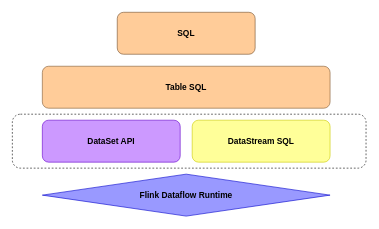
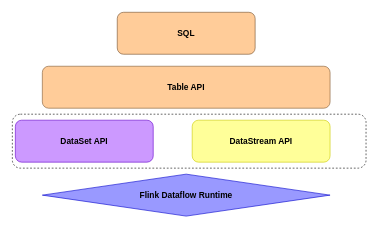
(186, 87) -> (186, 87)
(111, 141) -> (84, 141)
(261, 141) -> (261, 141)
